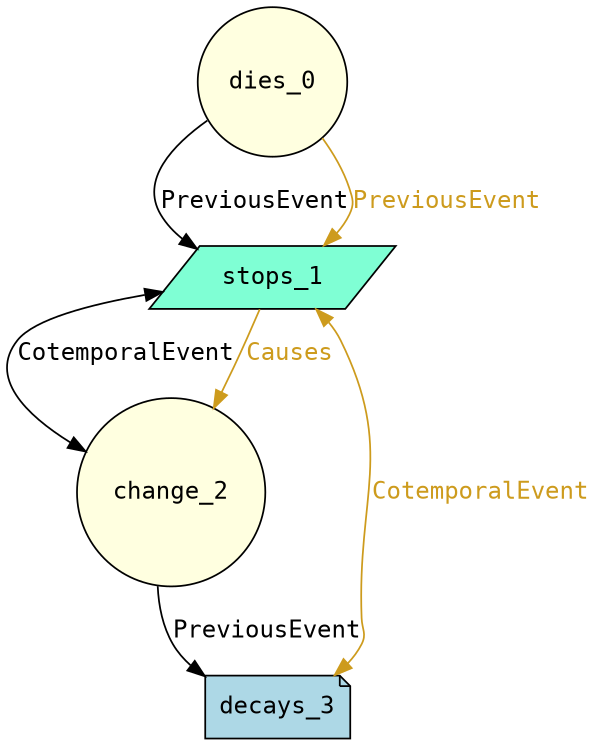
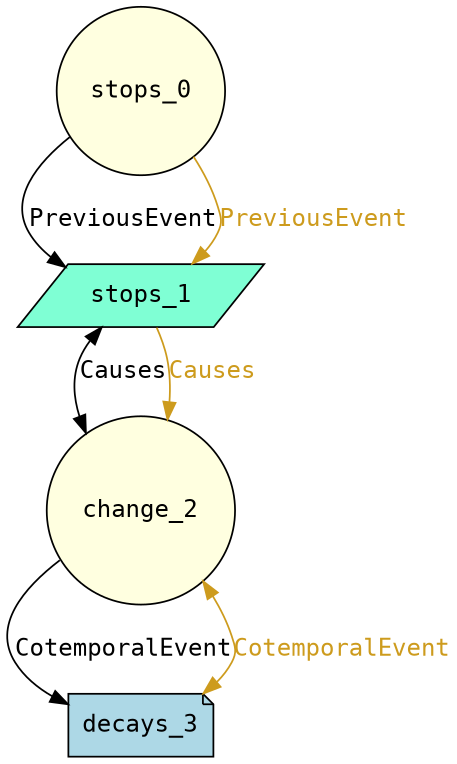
(272, 82) -> (141, 91)
(126, 353) -> (123, 372)
(368, 491) -> (233, 640)
(267, 631) -> (123, 649)
